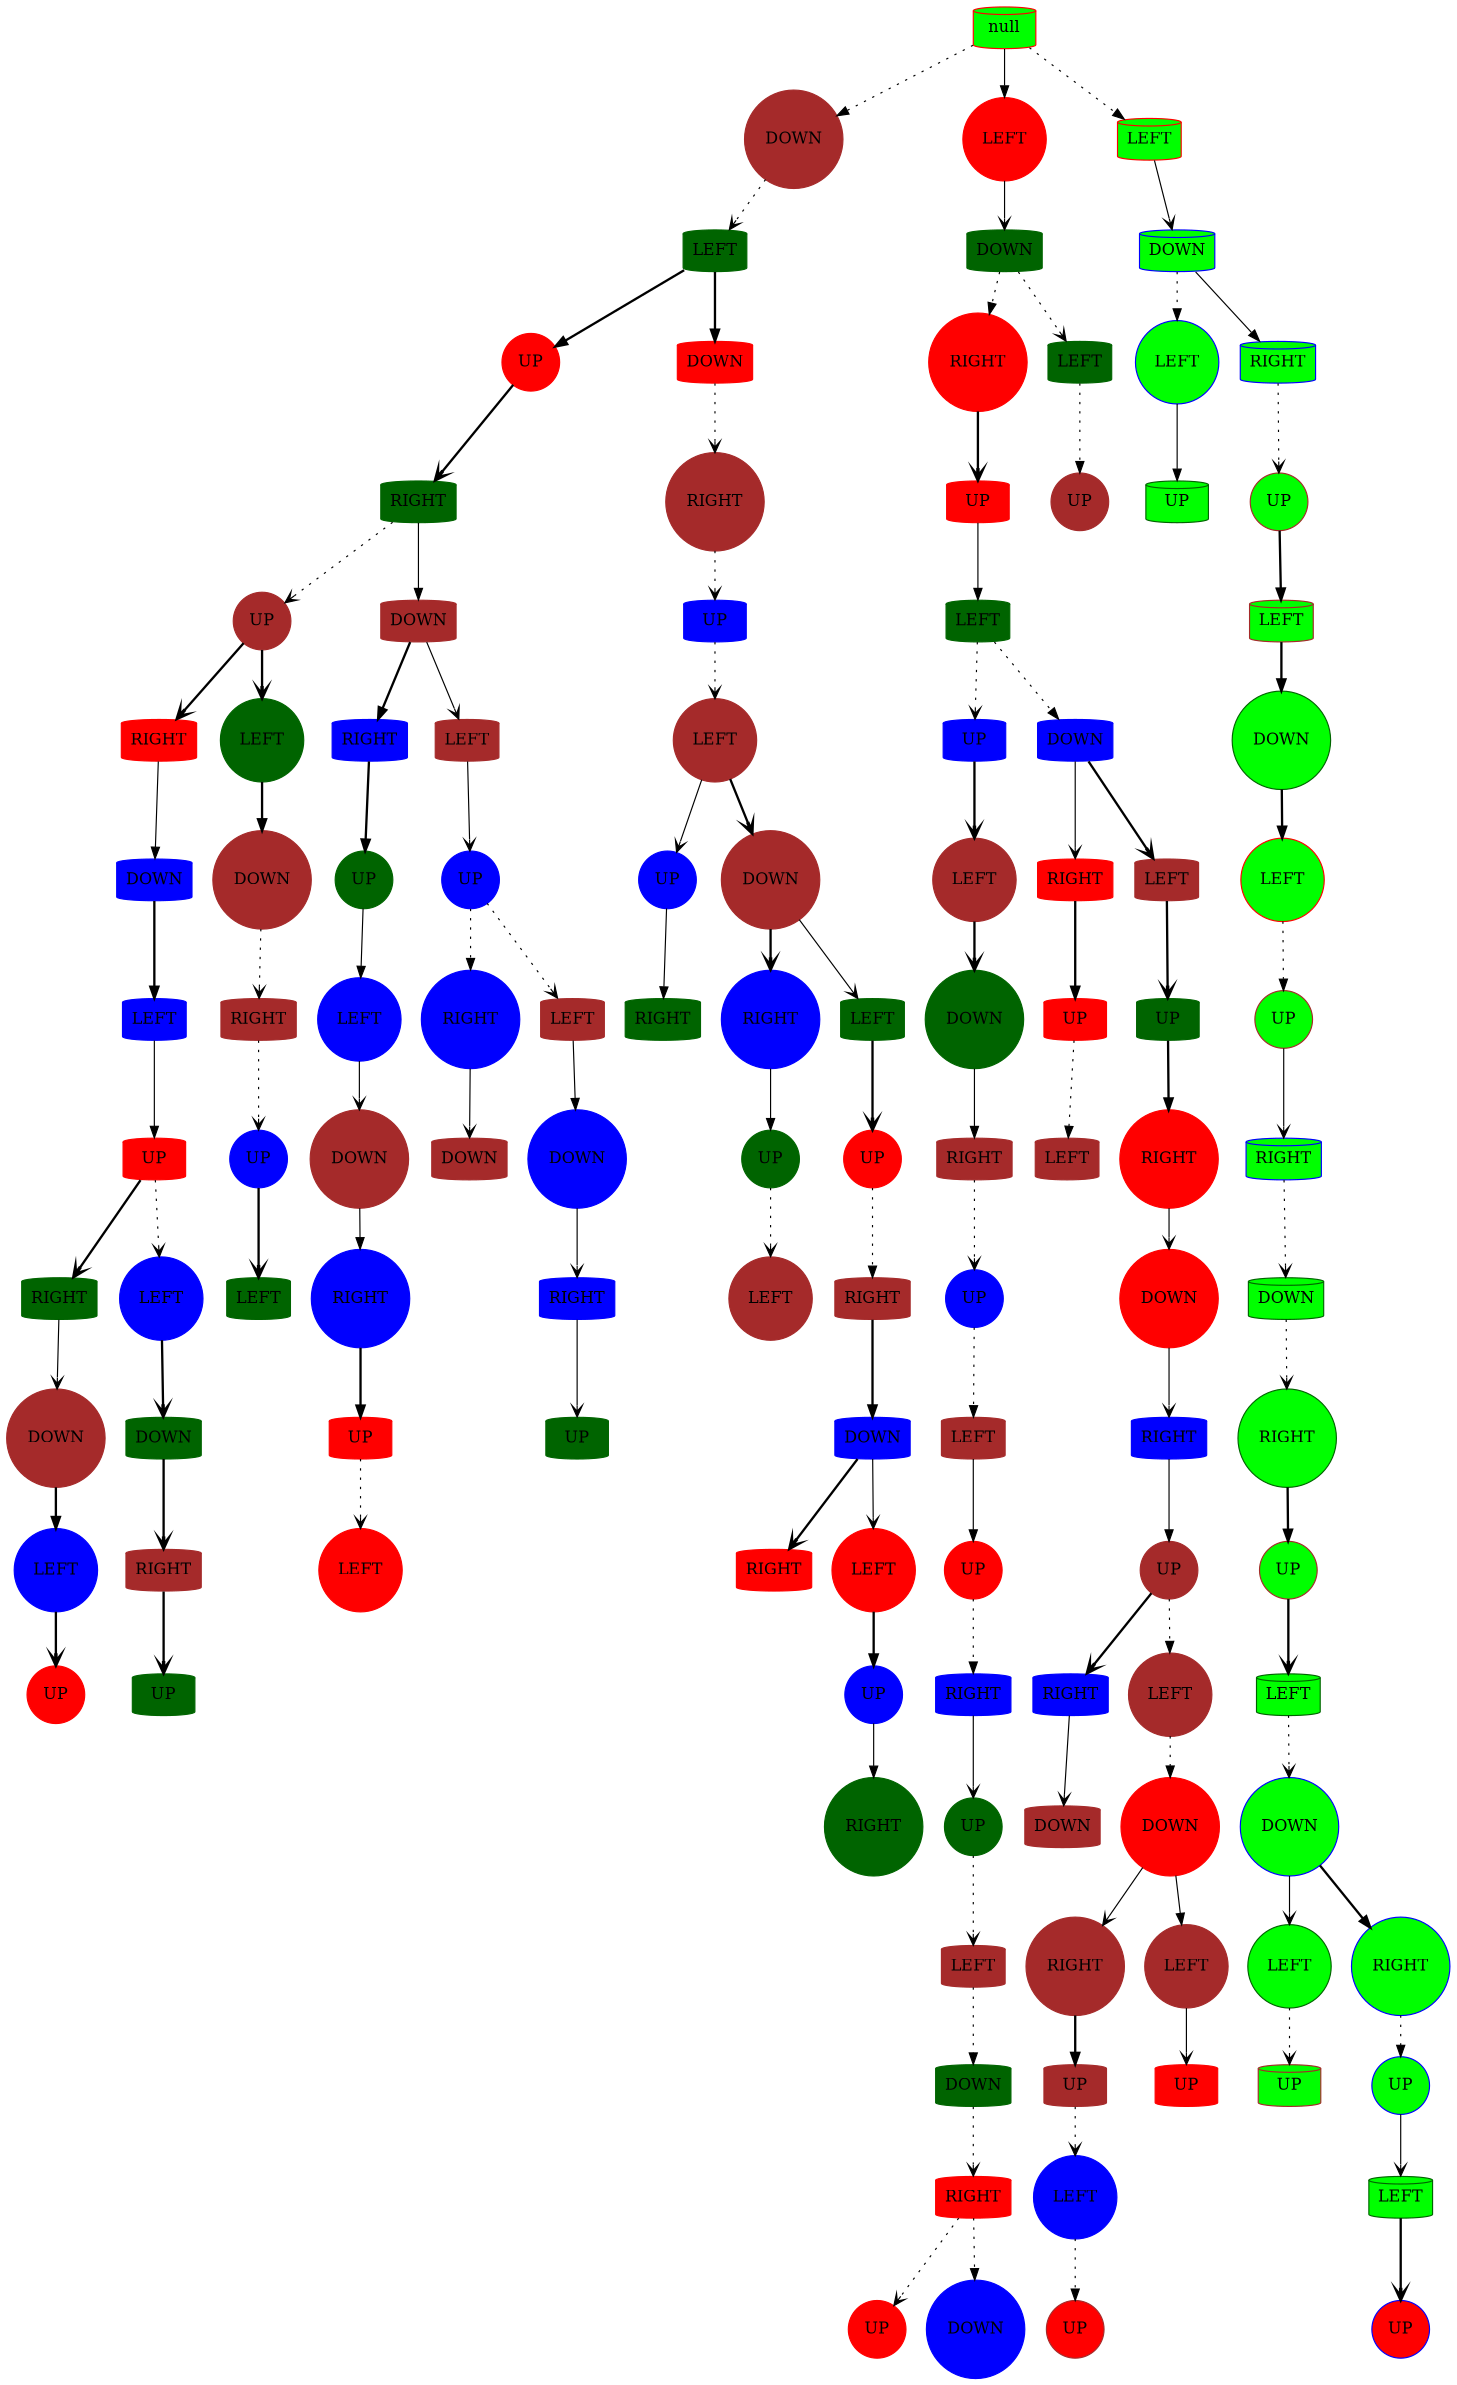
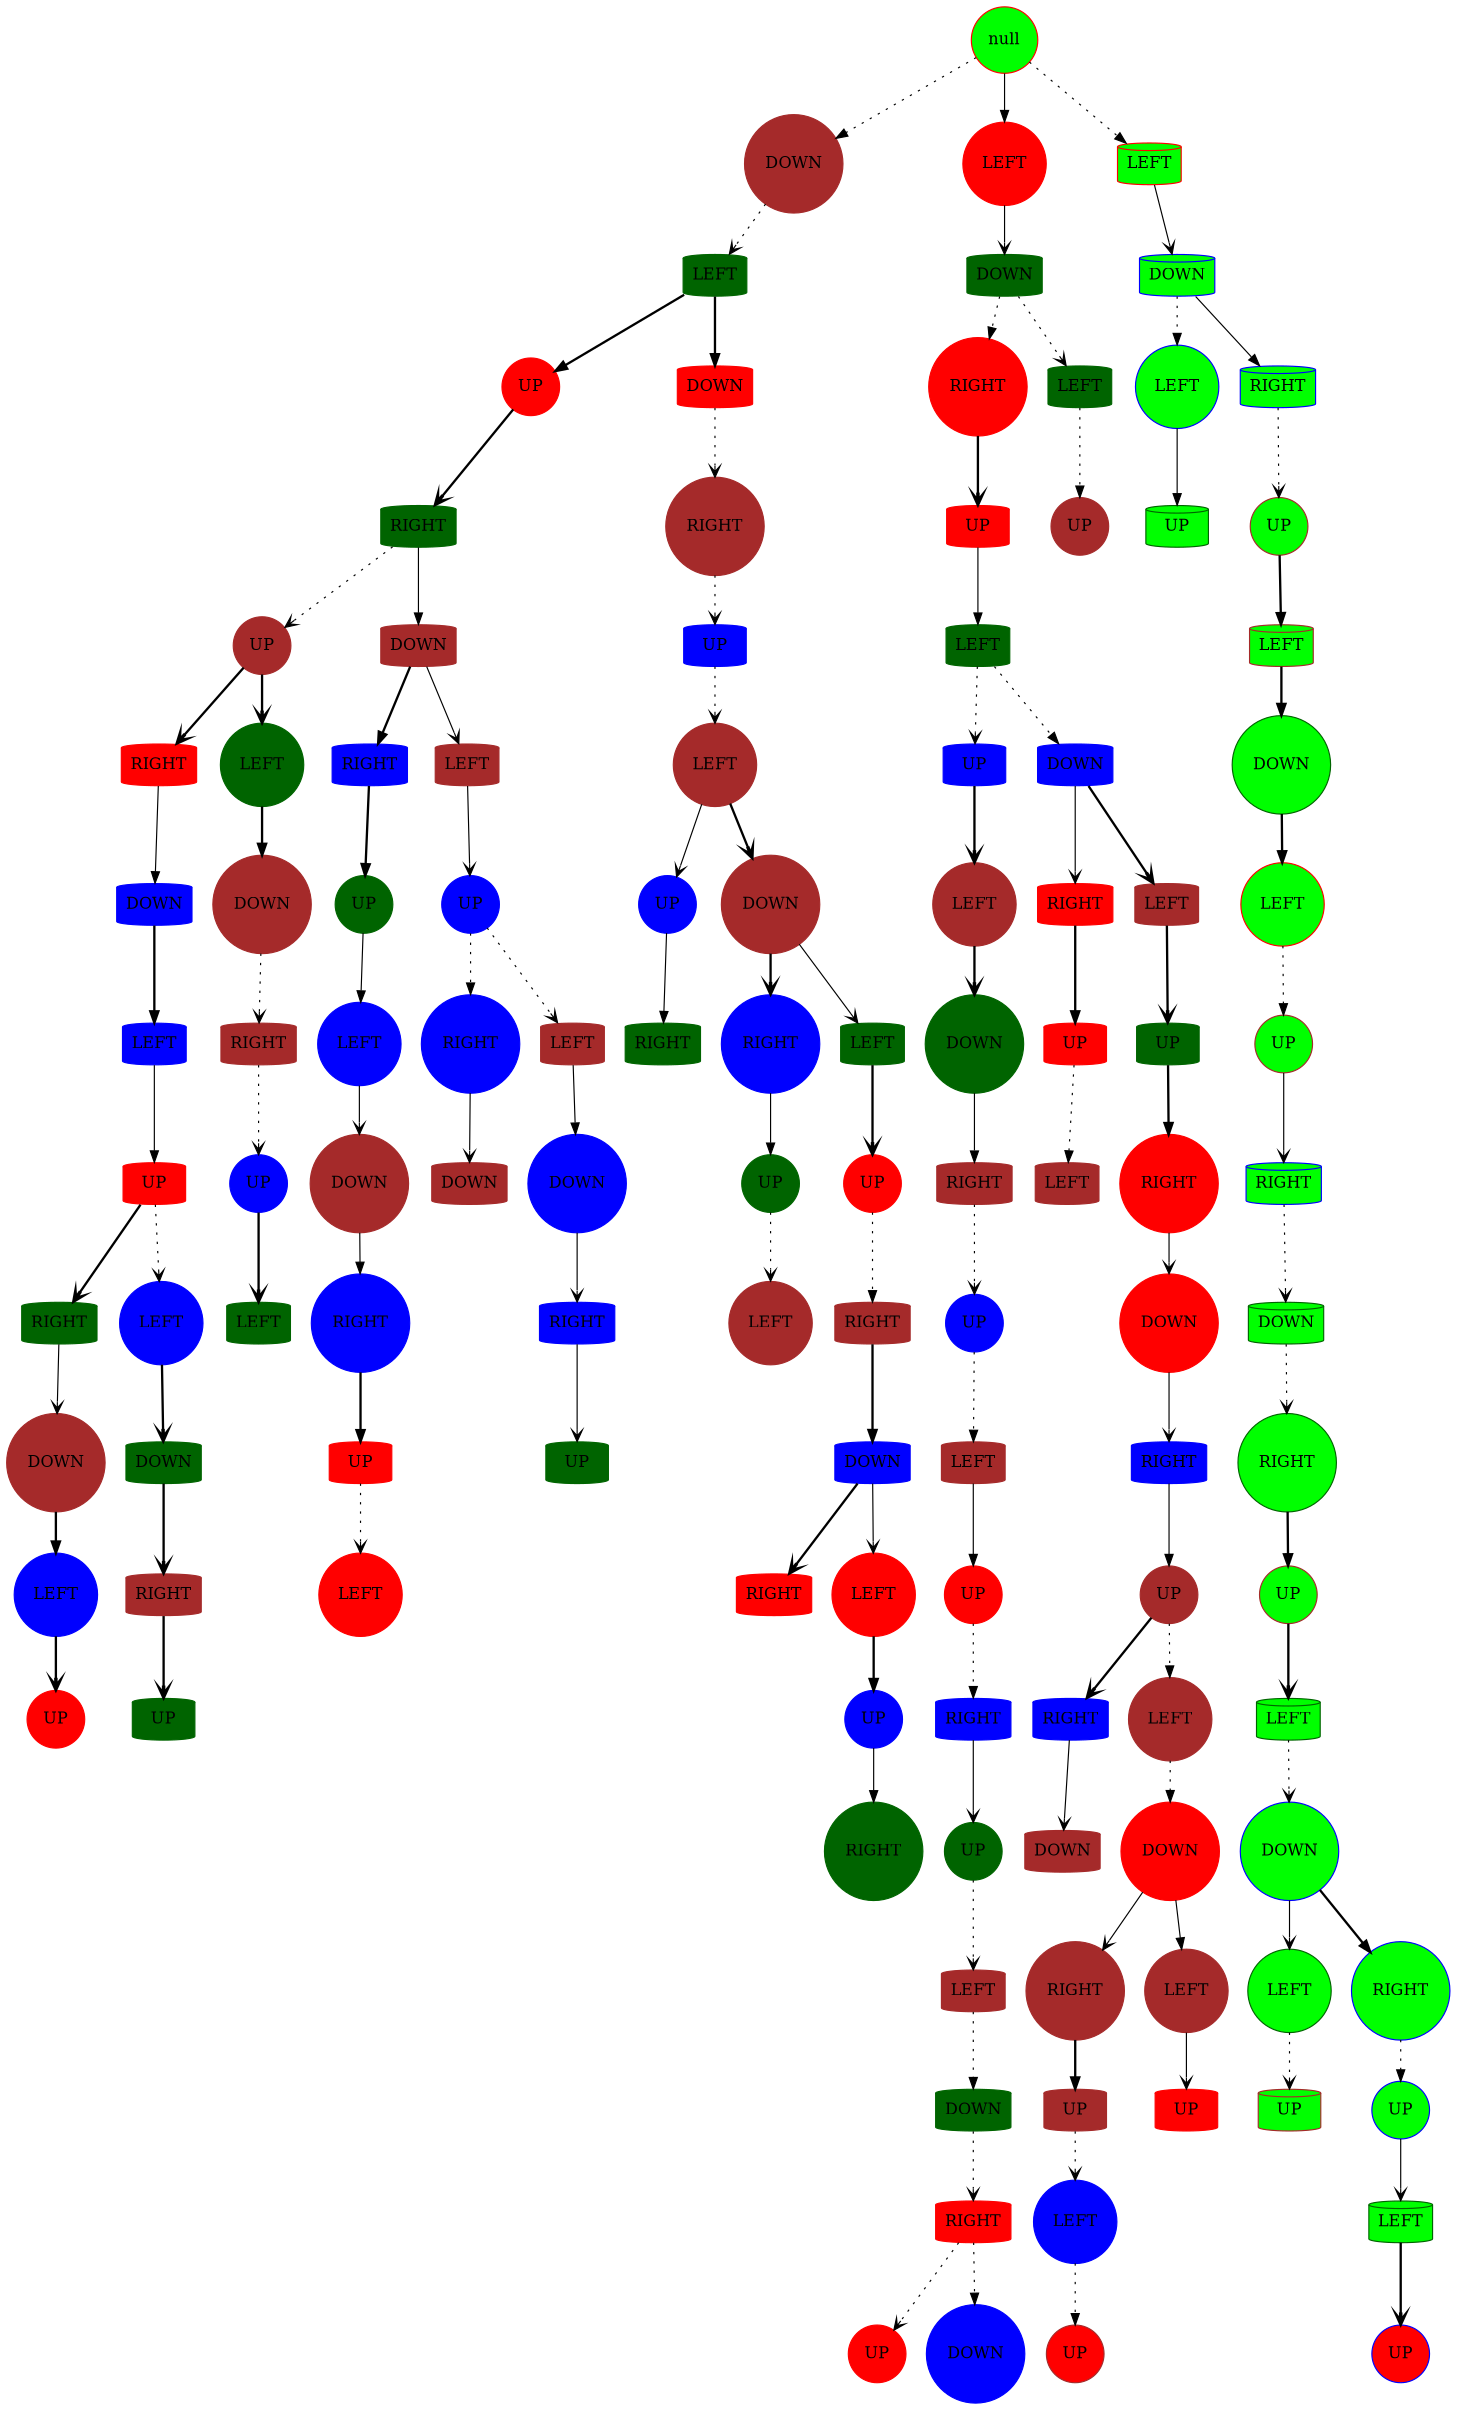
(1005, 28) -> (1005, 40)
